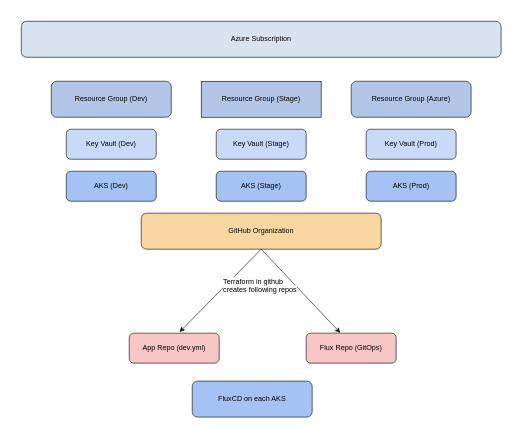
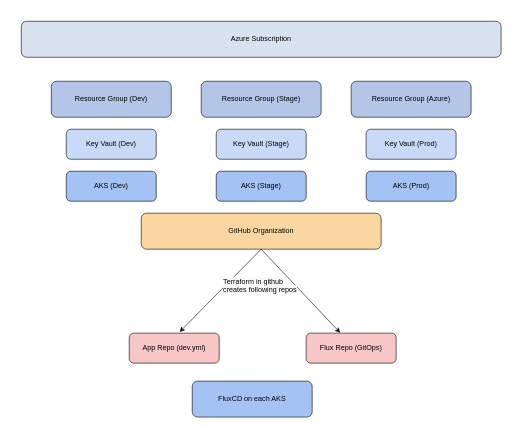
(261, 99) -> (261, 99)
